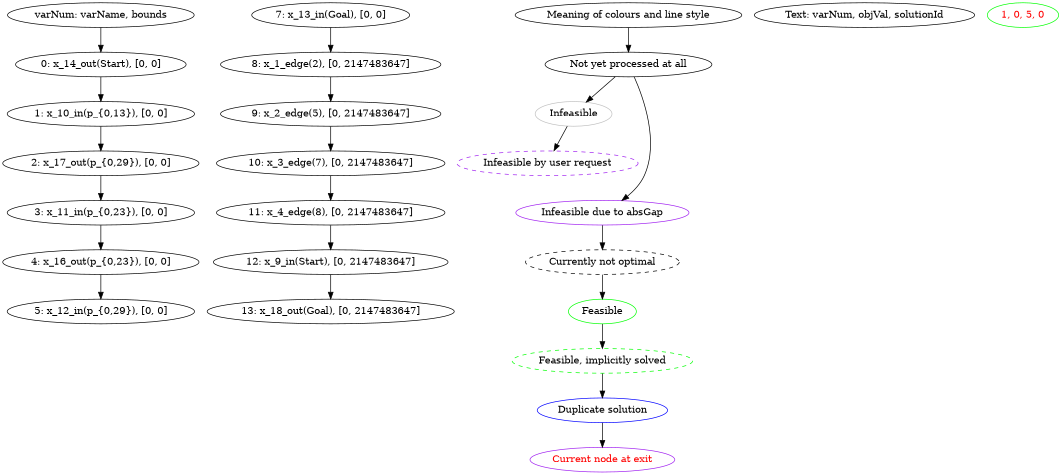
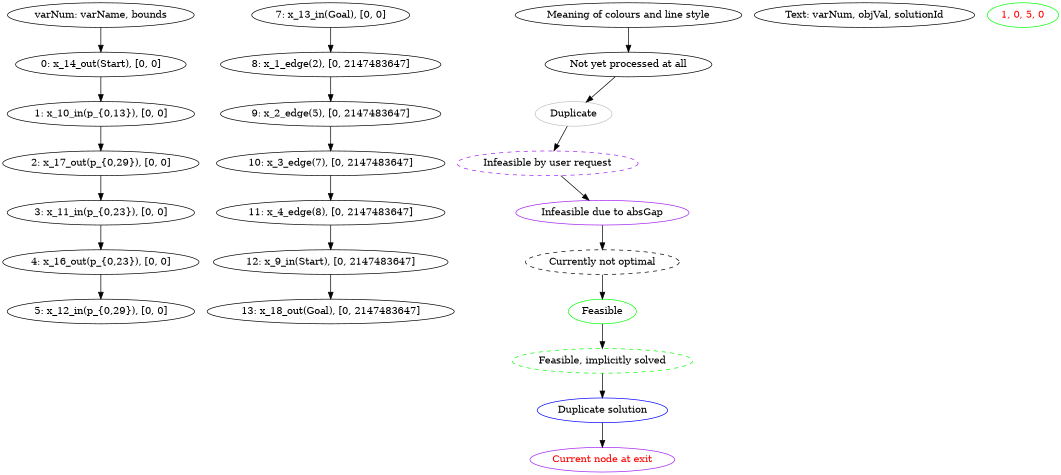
(574, 114) -> (574, 114)
(650, 139) -> (572, 186)
